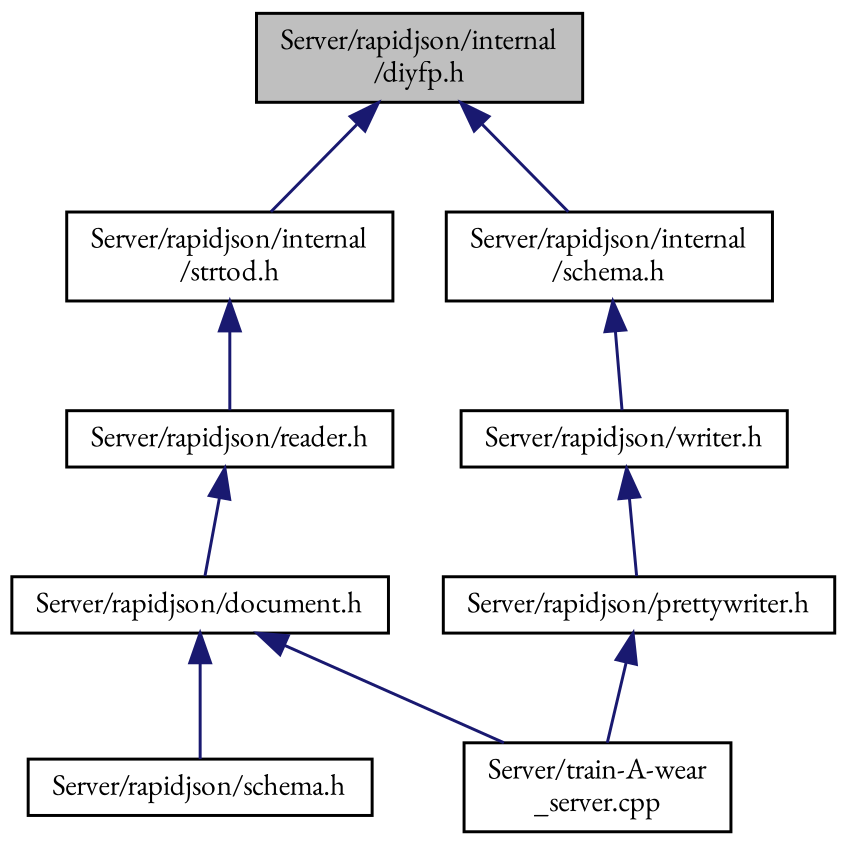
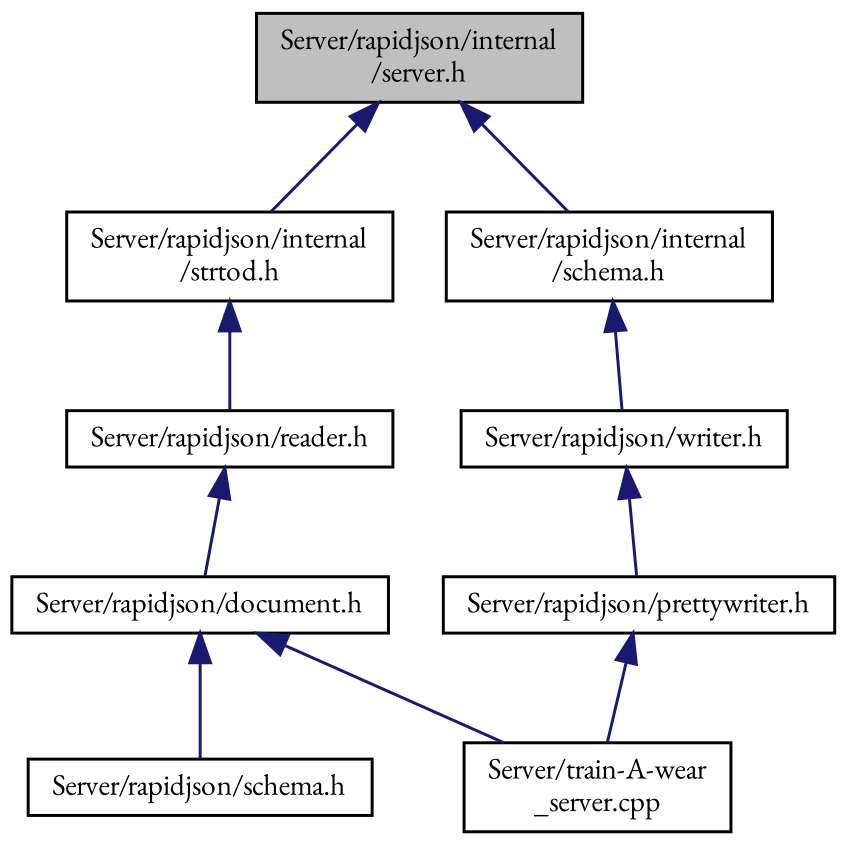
(420, 58) -> (420, 58)
